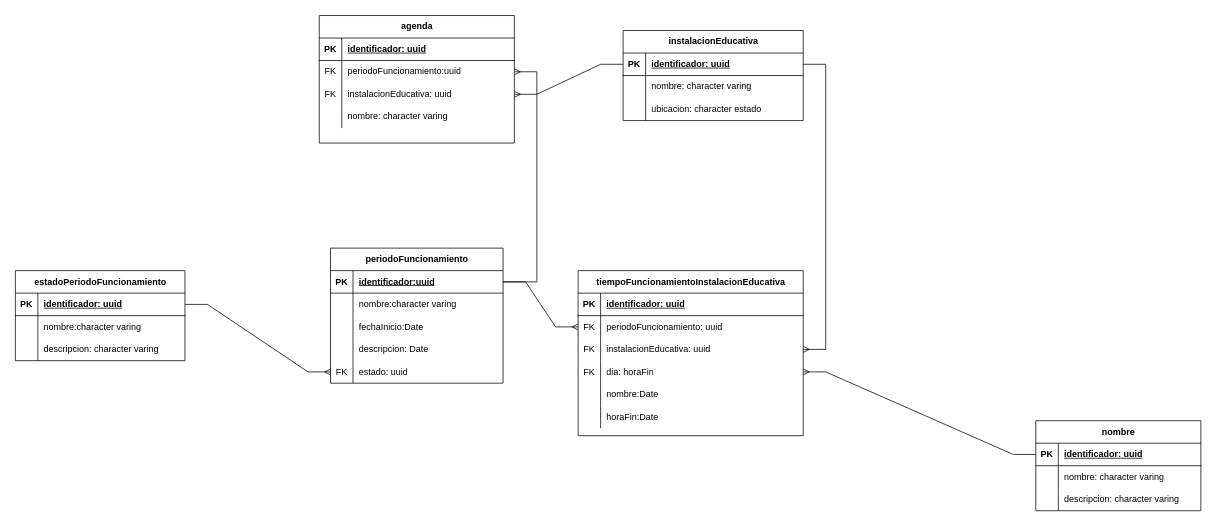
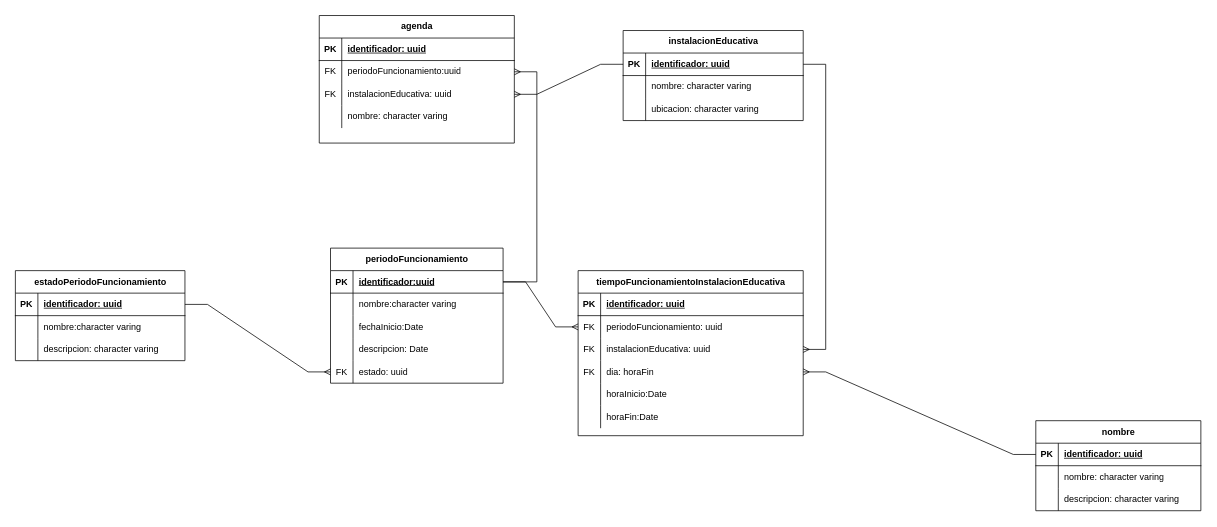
(714, 109) -> (712, 109)
(633, 394) -> (641, 394)
